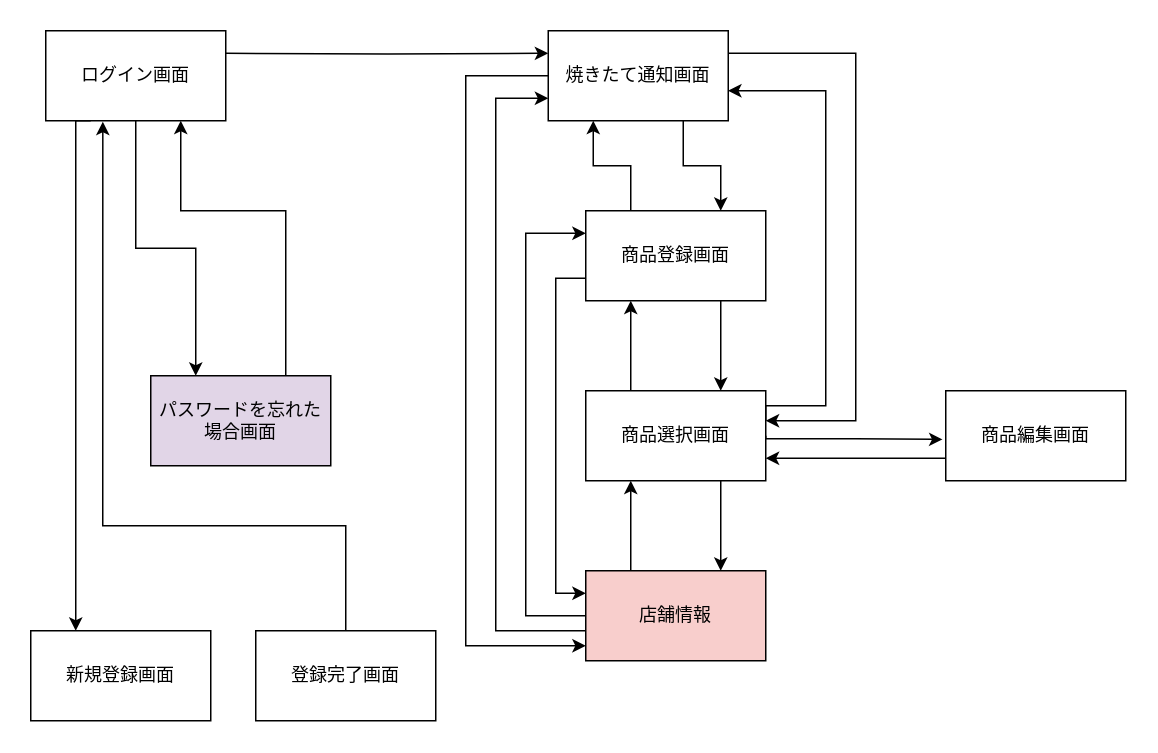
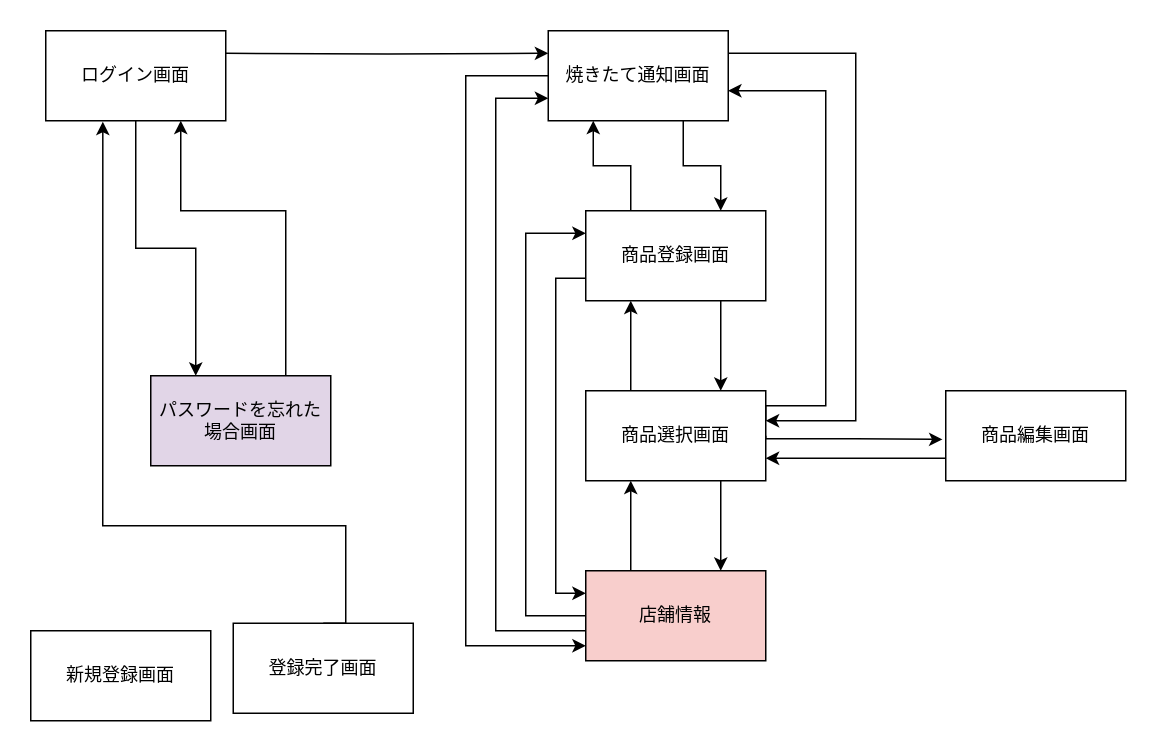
(76, 370) -> none
(346, 676) -> (323, 668)
